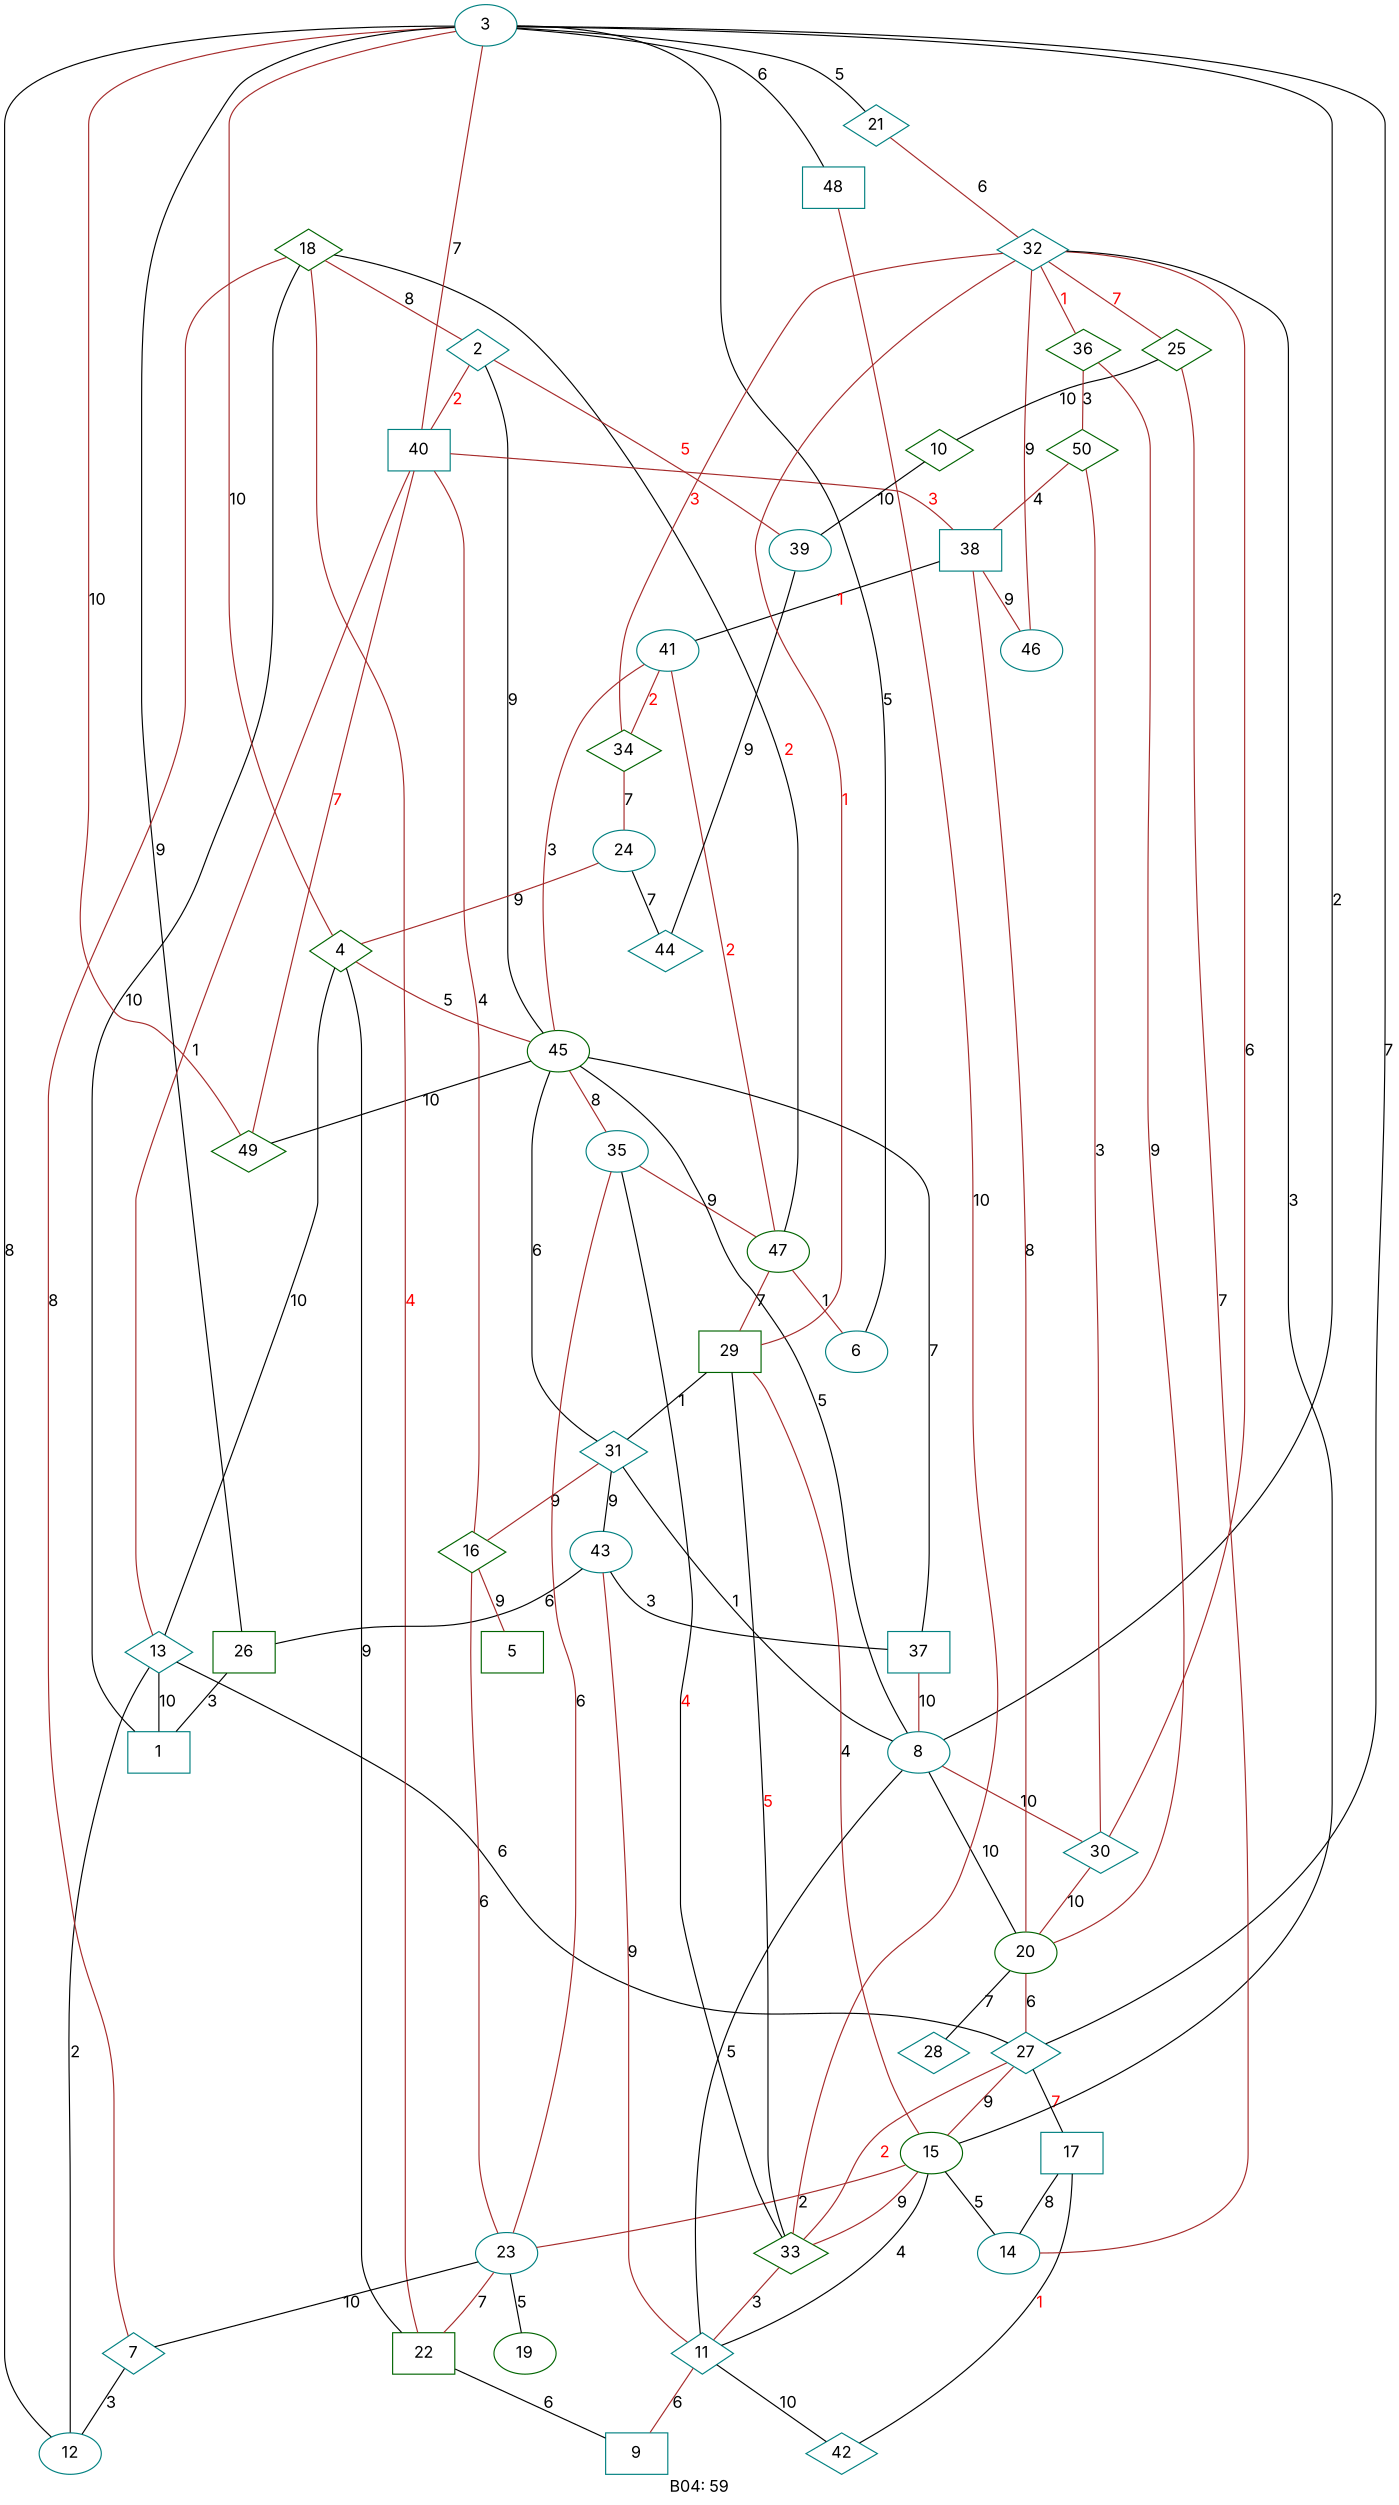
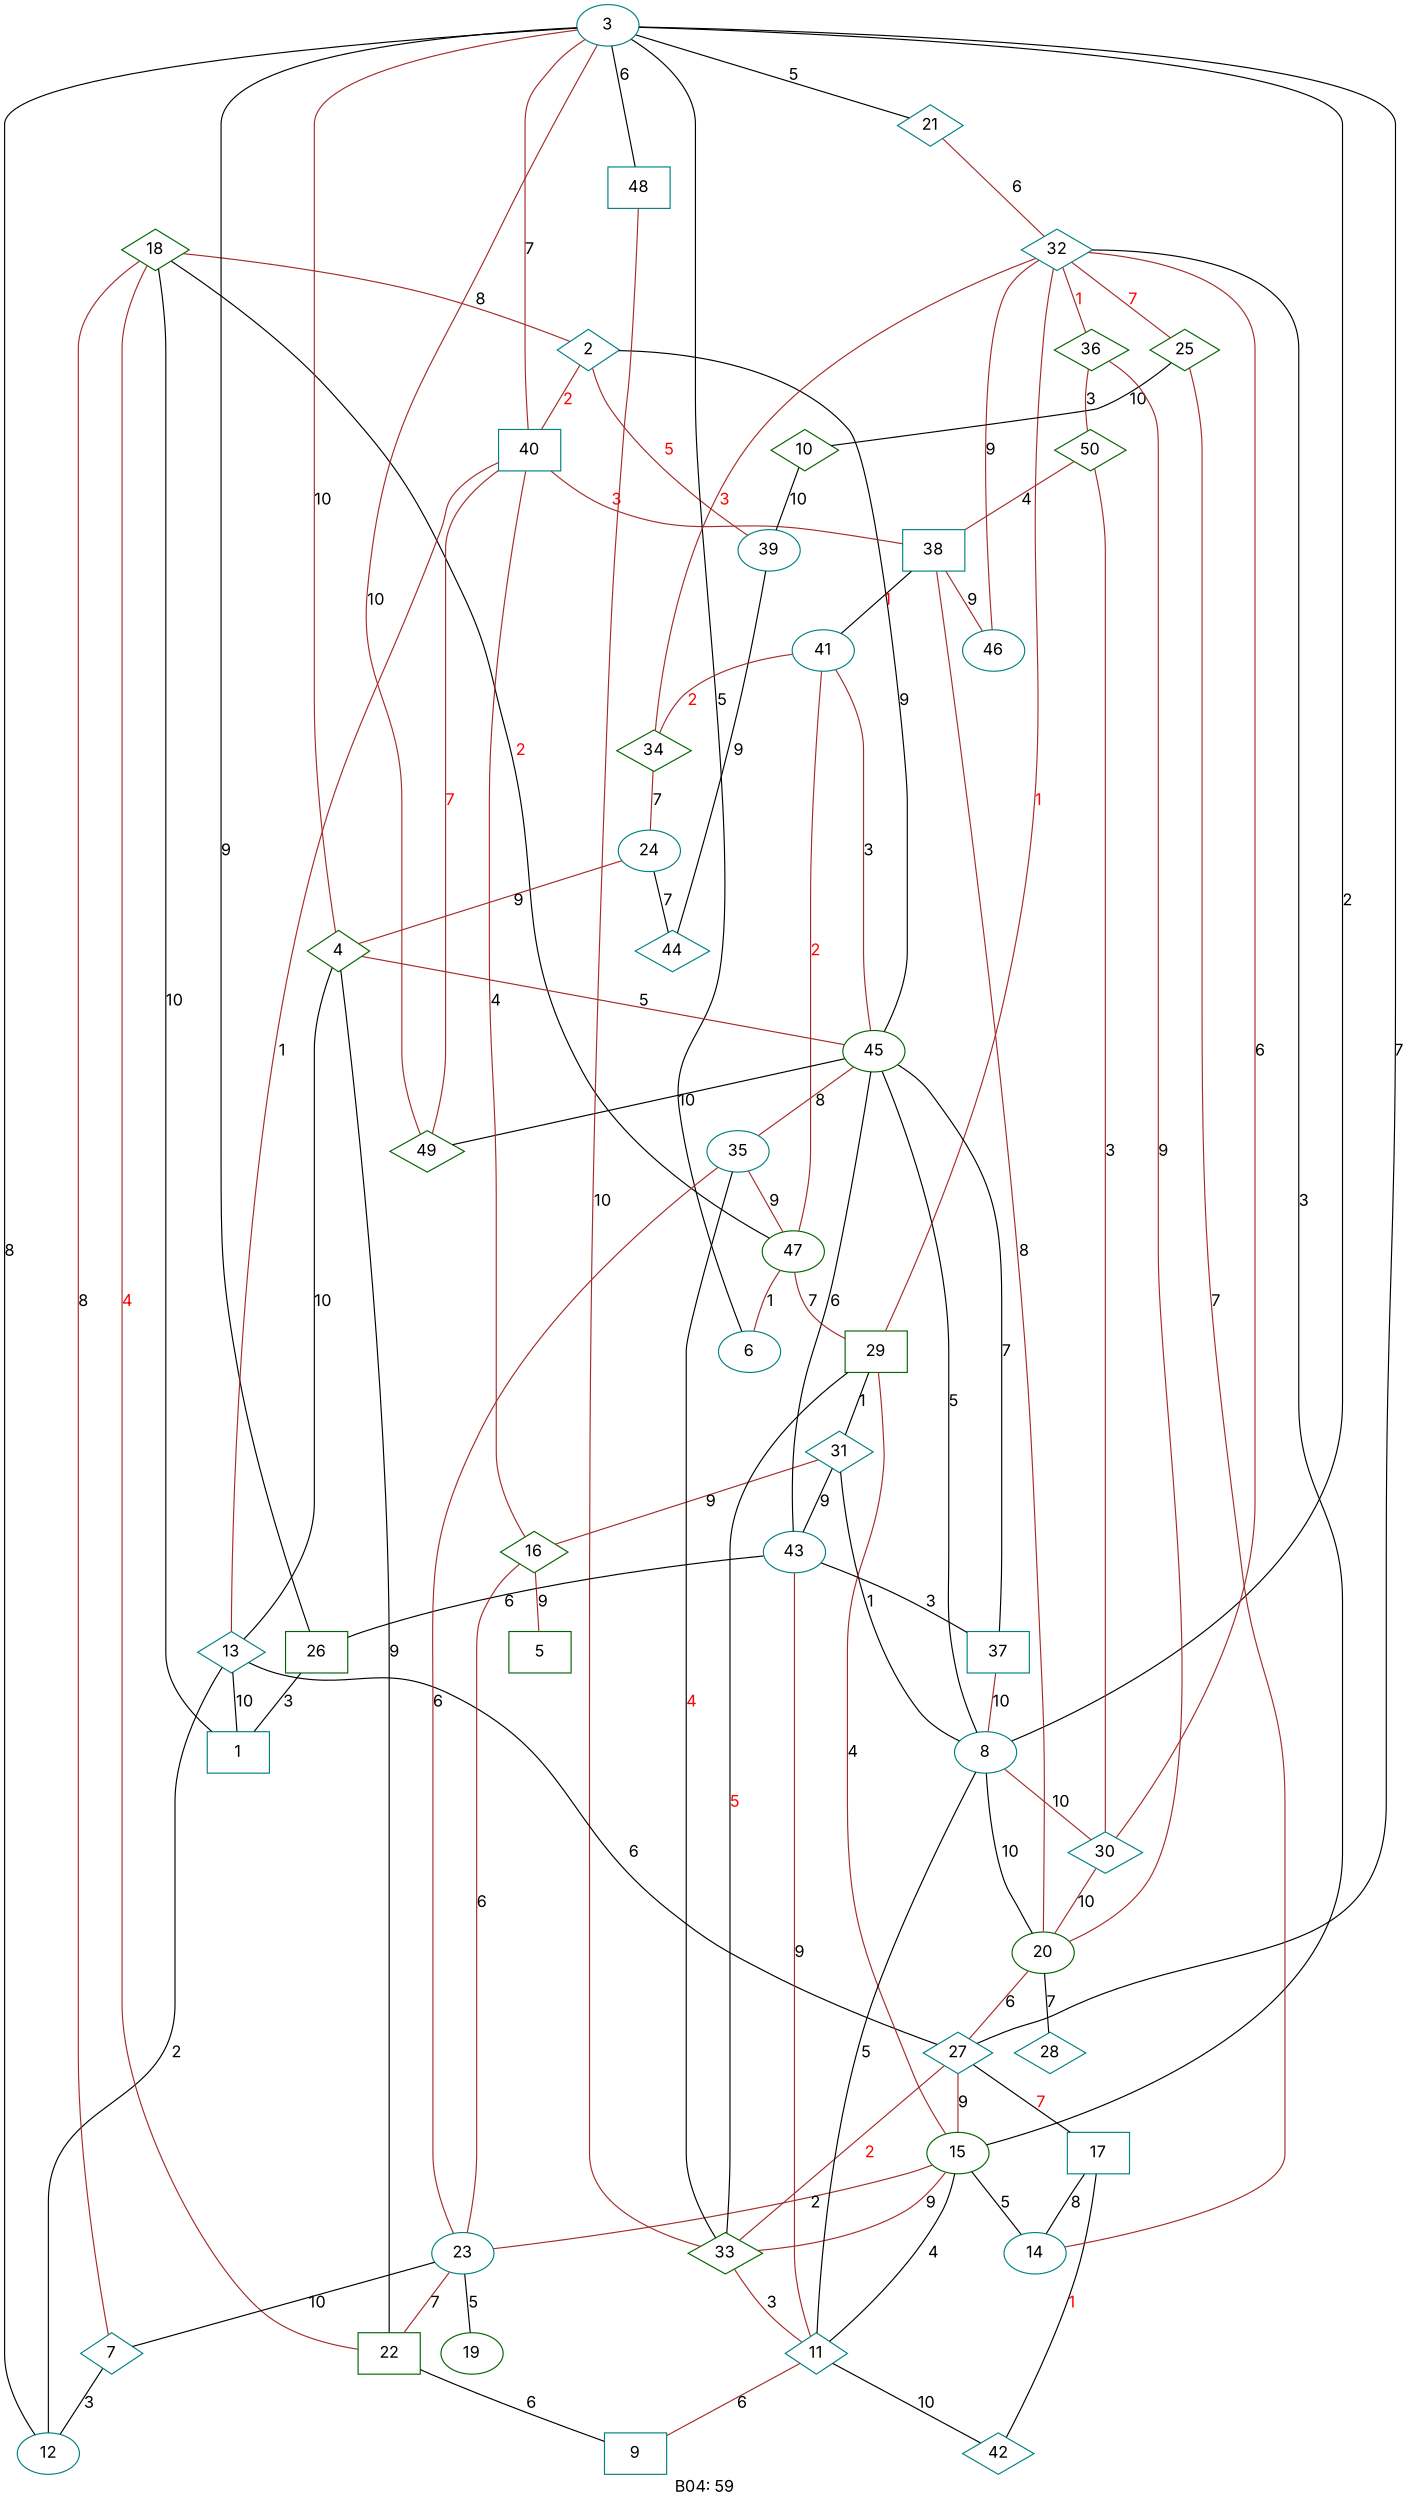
(532, 1268) -> (828, 1302)
